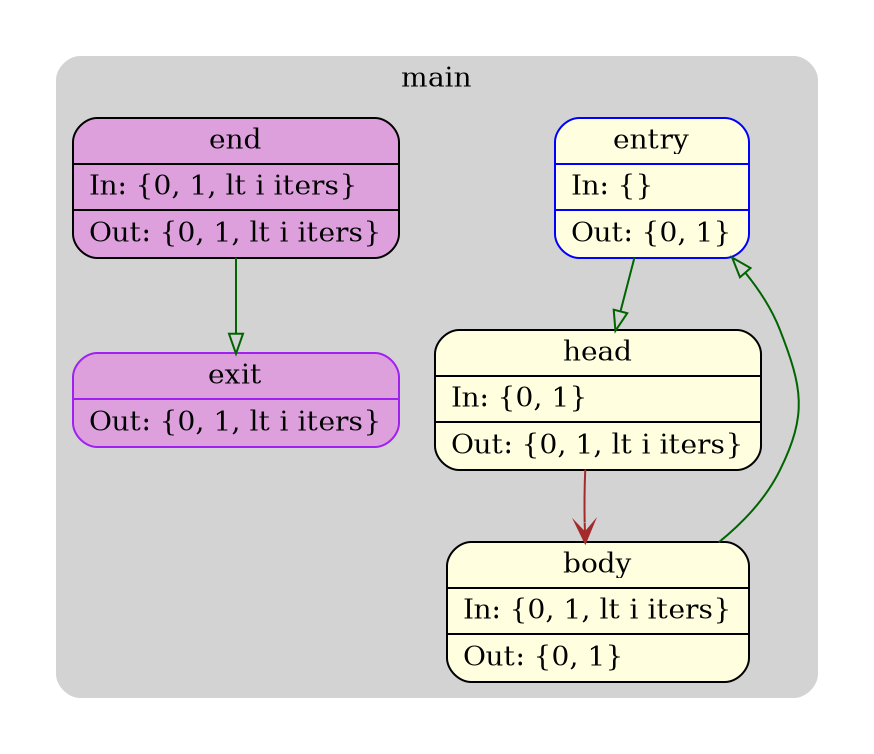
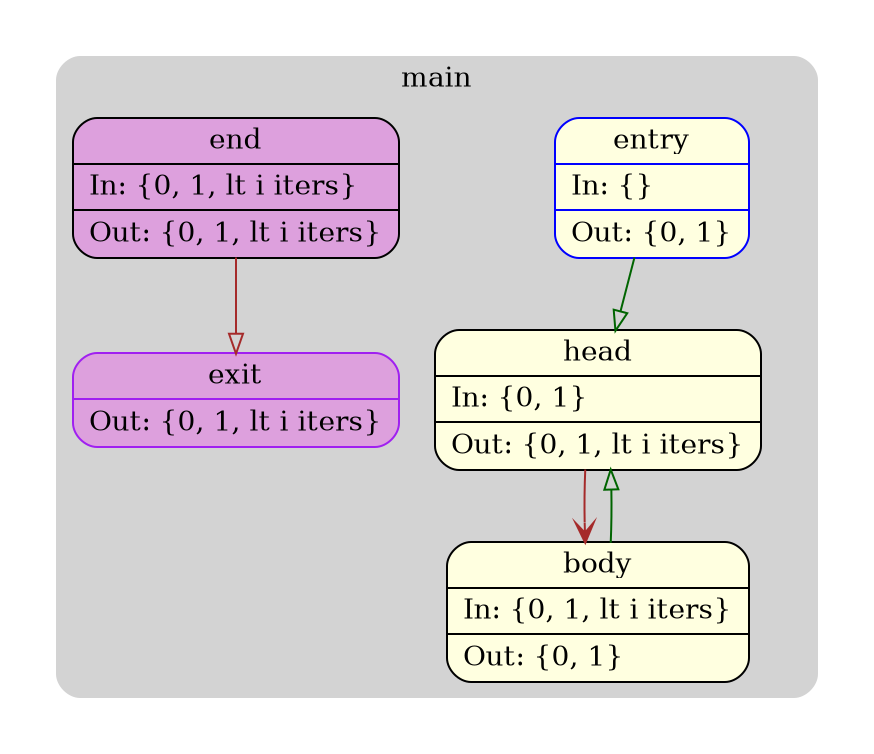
(236, 296) -> (236, 296)
(798, 414) -> (611, 516)
